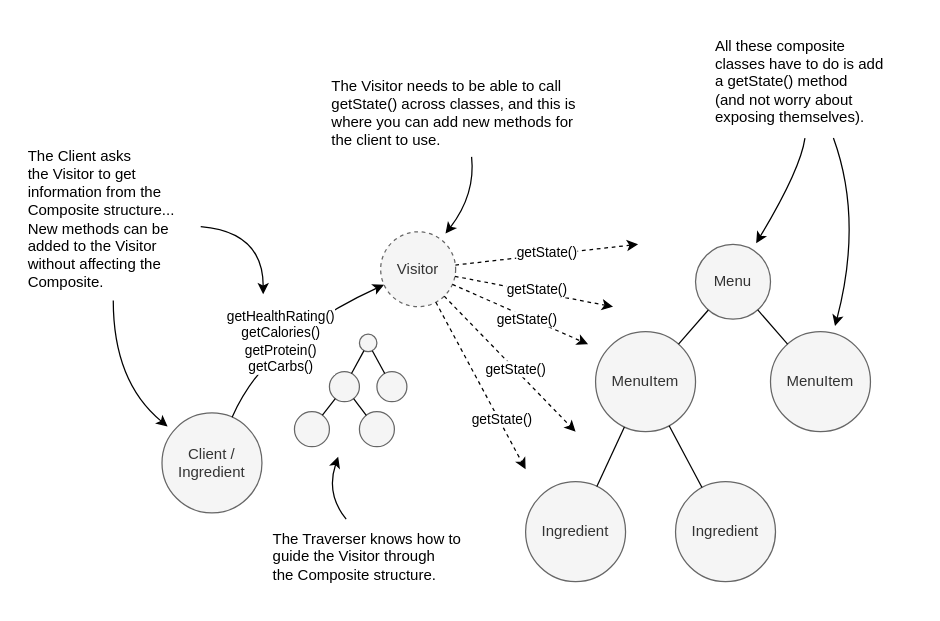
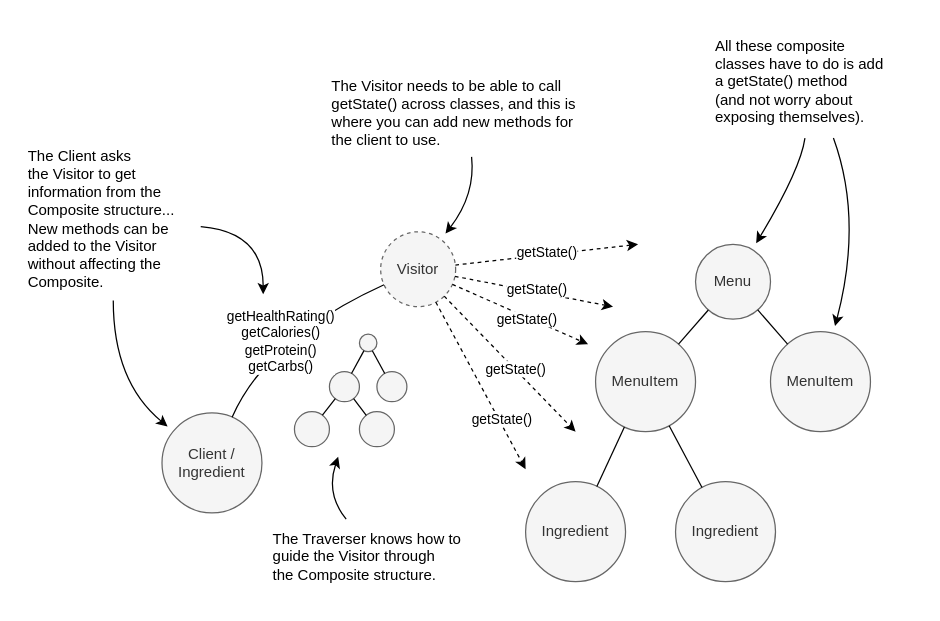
(375, 289) -> (379, 288)
